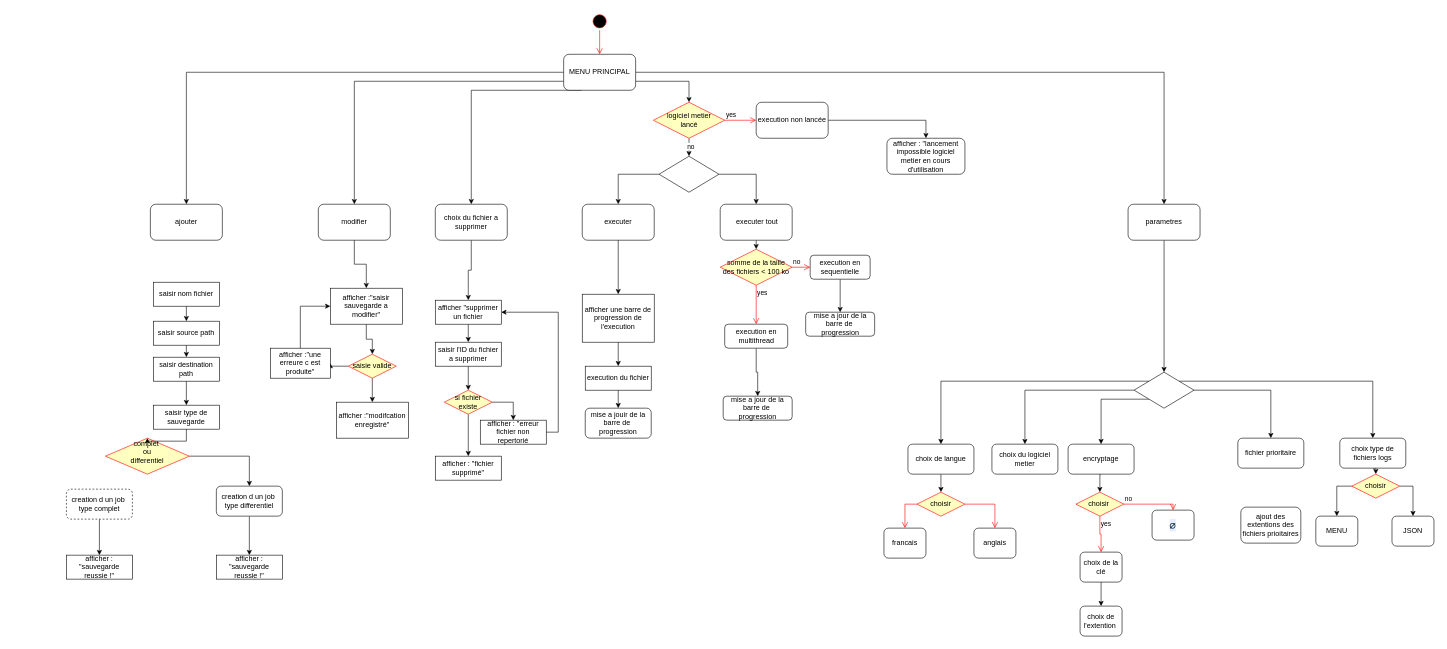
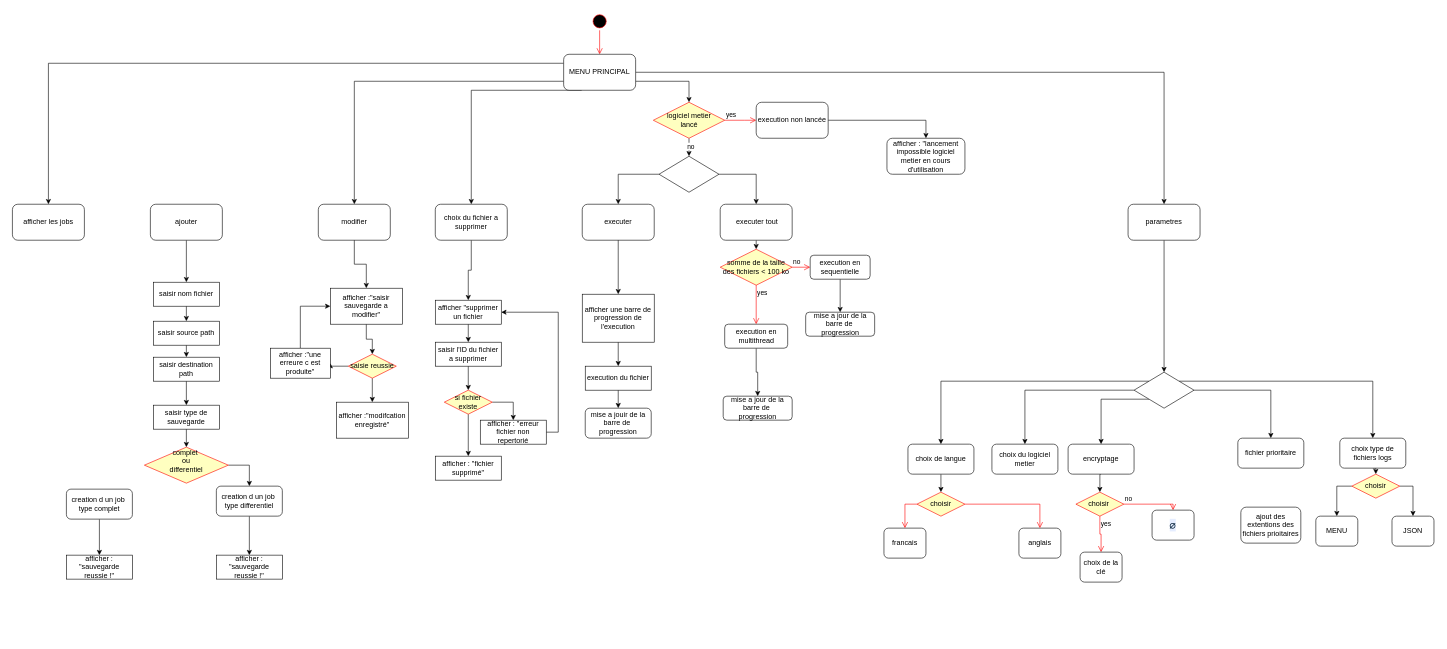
none -> (48, 130)
(186, 135) -> none
none -> (48, 222)
none -> (186, 259)
(372, 366) -> (372, 366)
(147, 456) -> (186, 465)
(99, 504) -> (99, 504)
(995, 543) -> (1040, 543)
(1101, 600) -> none
(1101, 621) -> none
